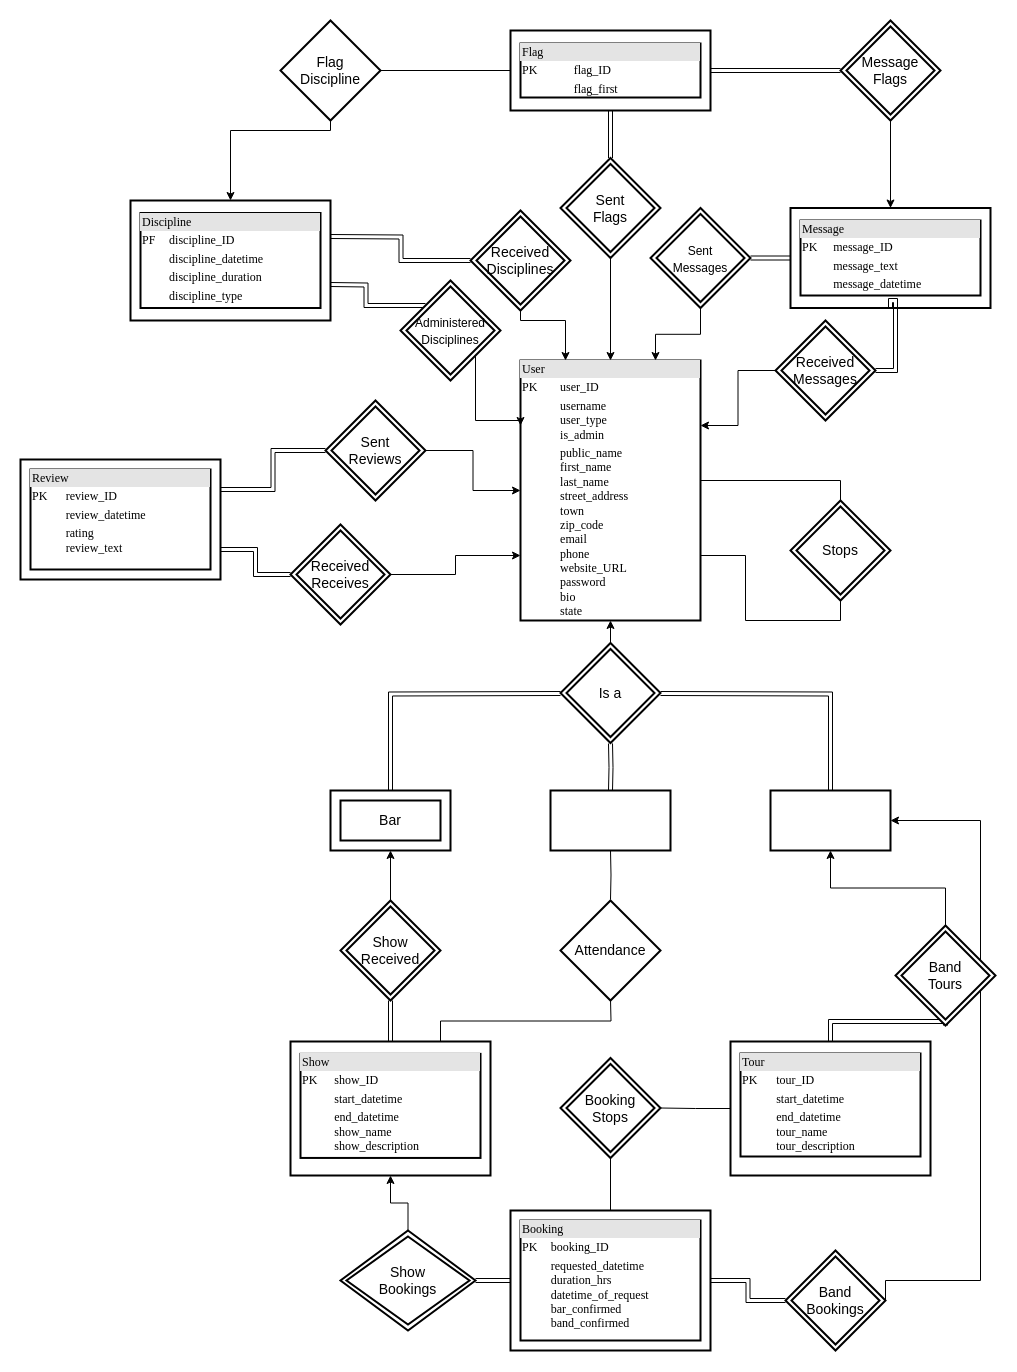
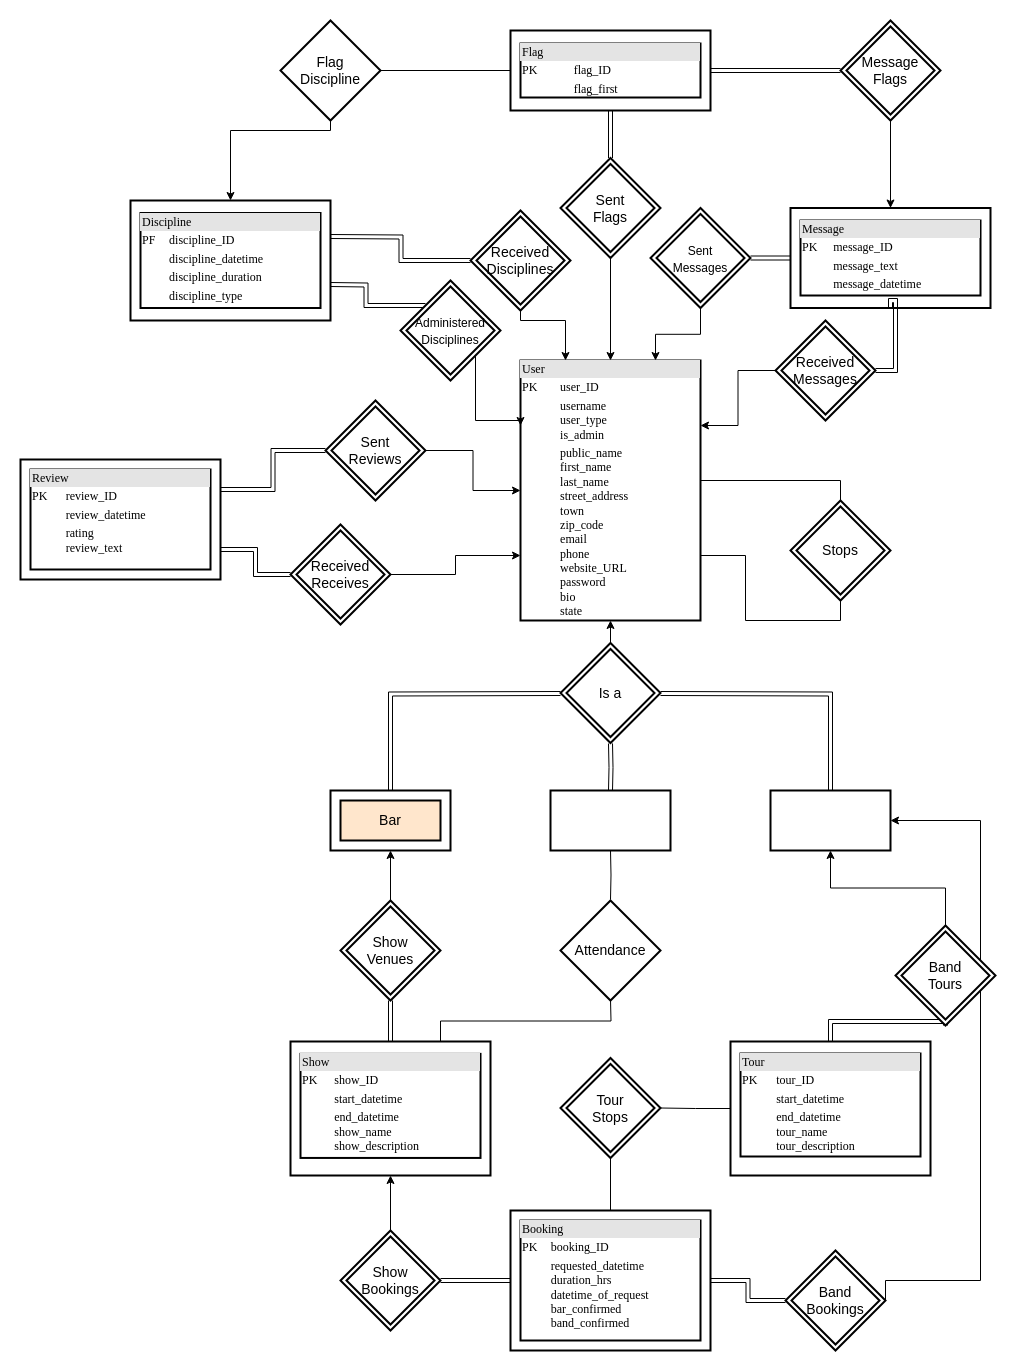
(391, 821) -> (391, 821)
(391, 951) -> (391, 951)
(611, 1109) -> (611, 1109)
(408, 1281) -> (391, 1281)
